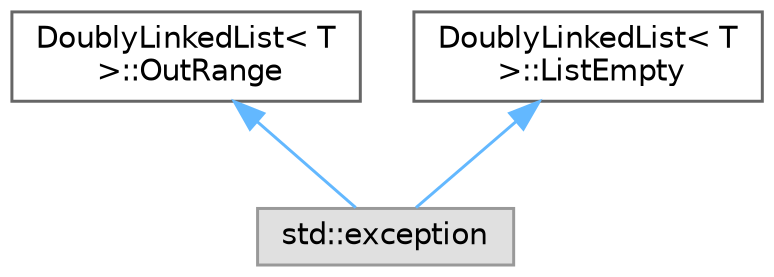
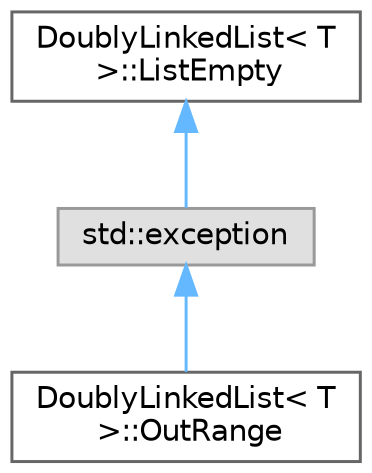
(306, 165) -> (186, 334)
